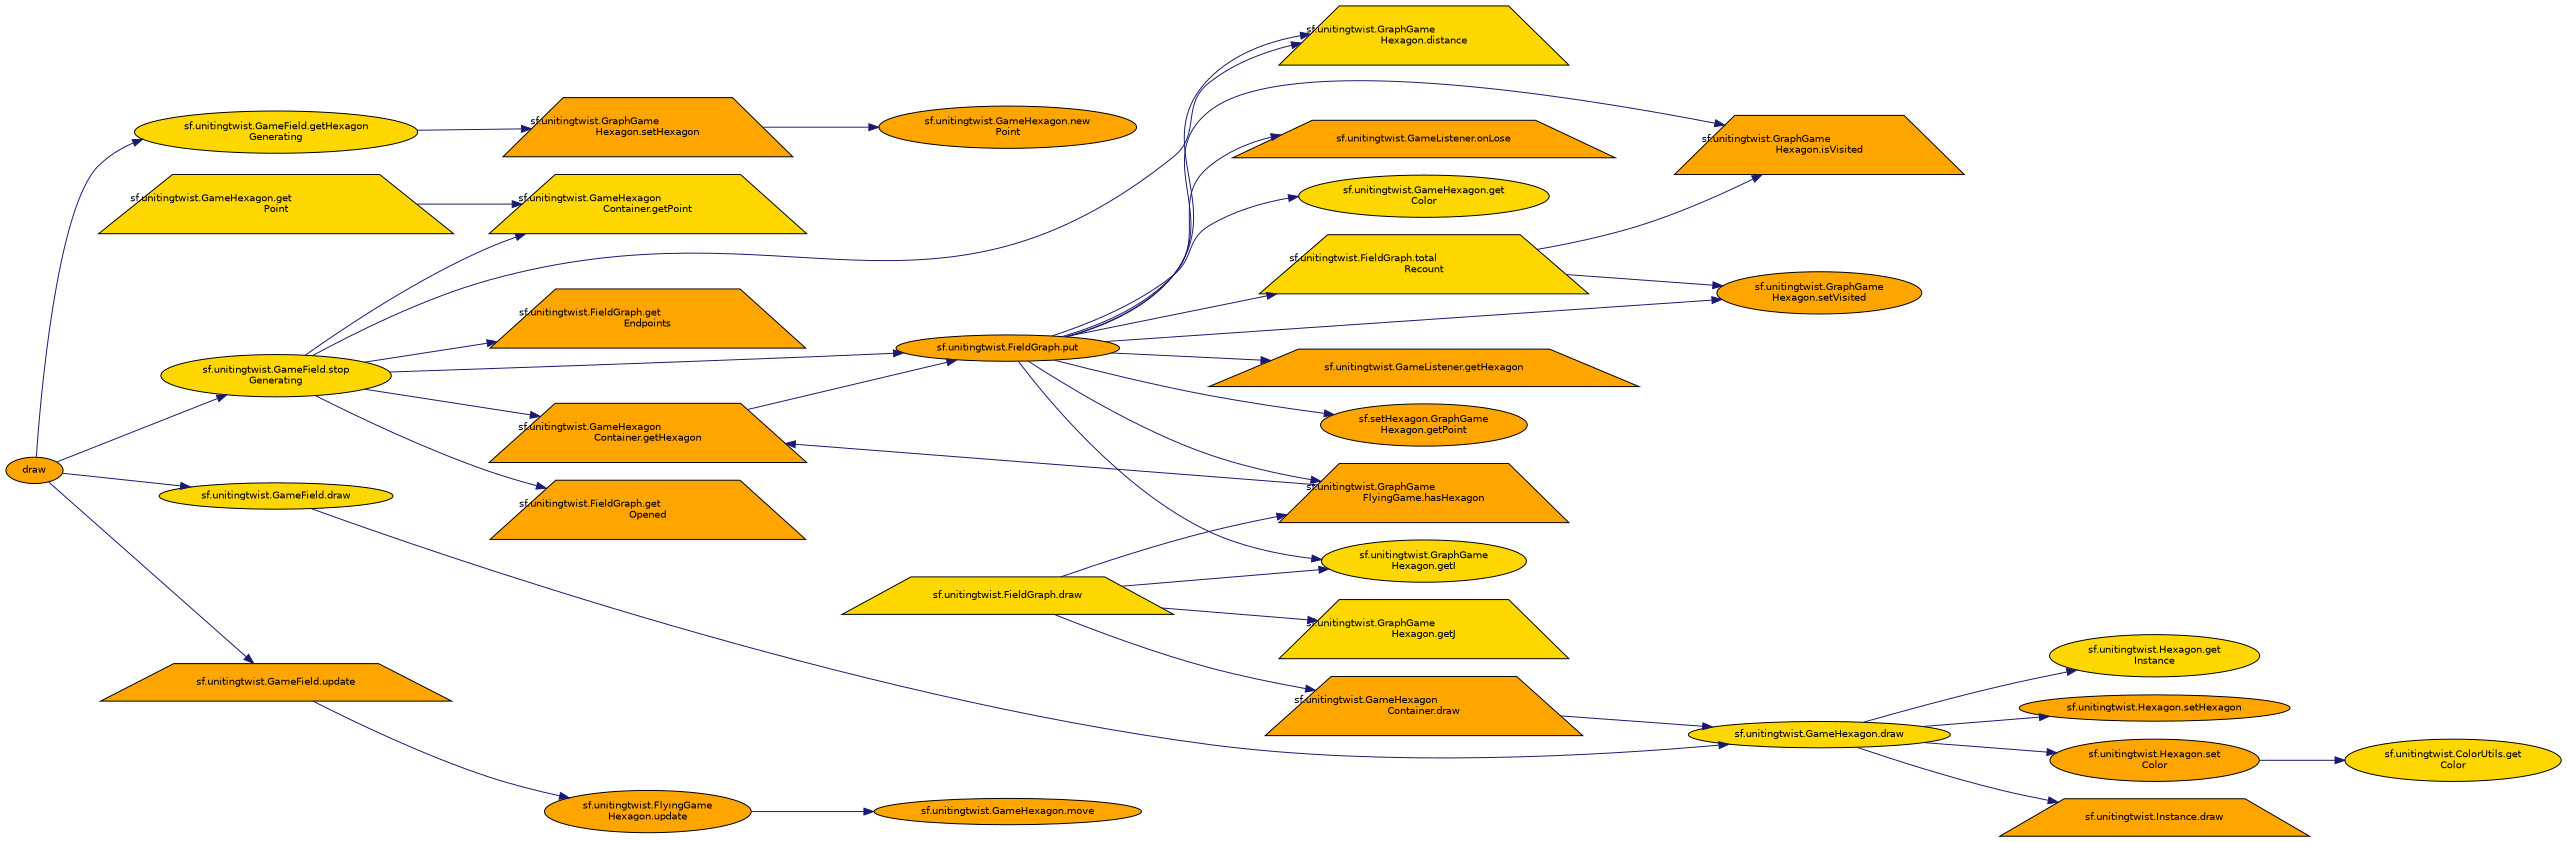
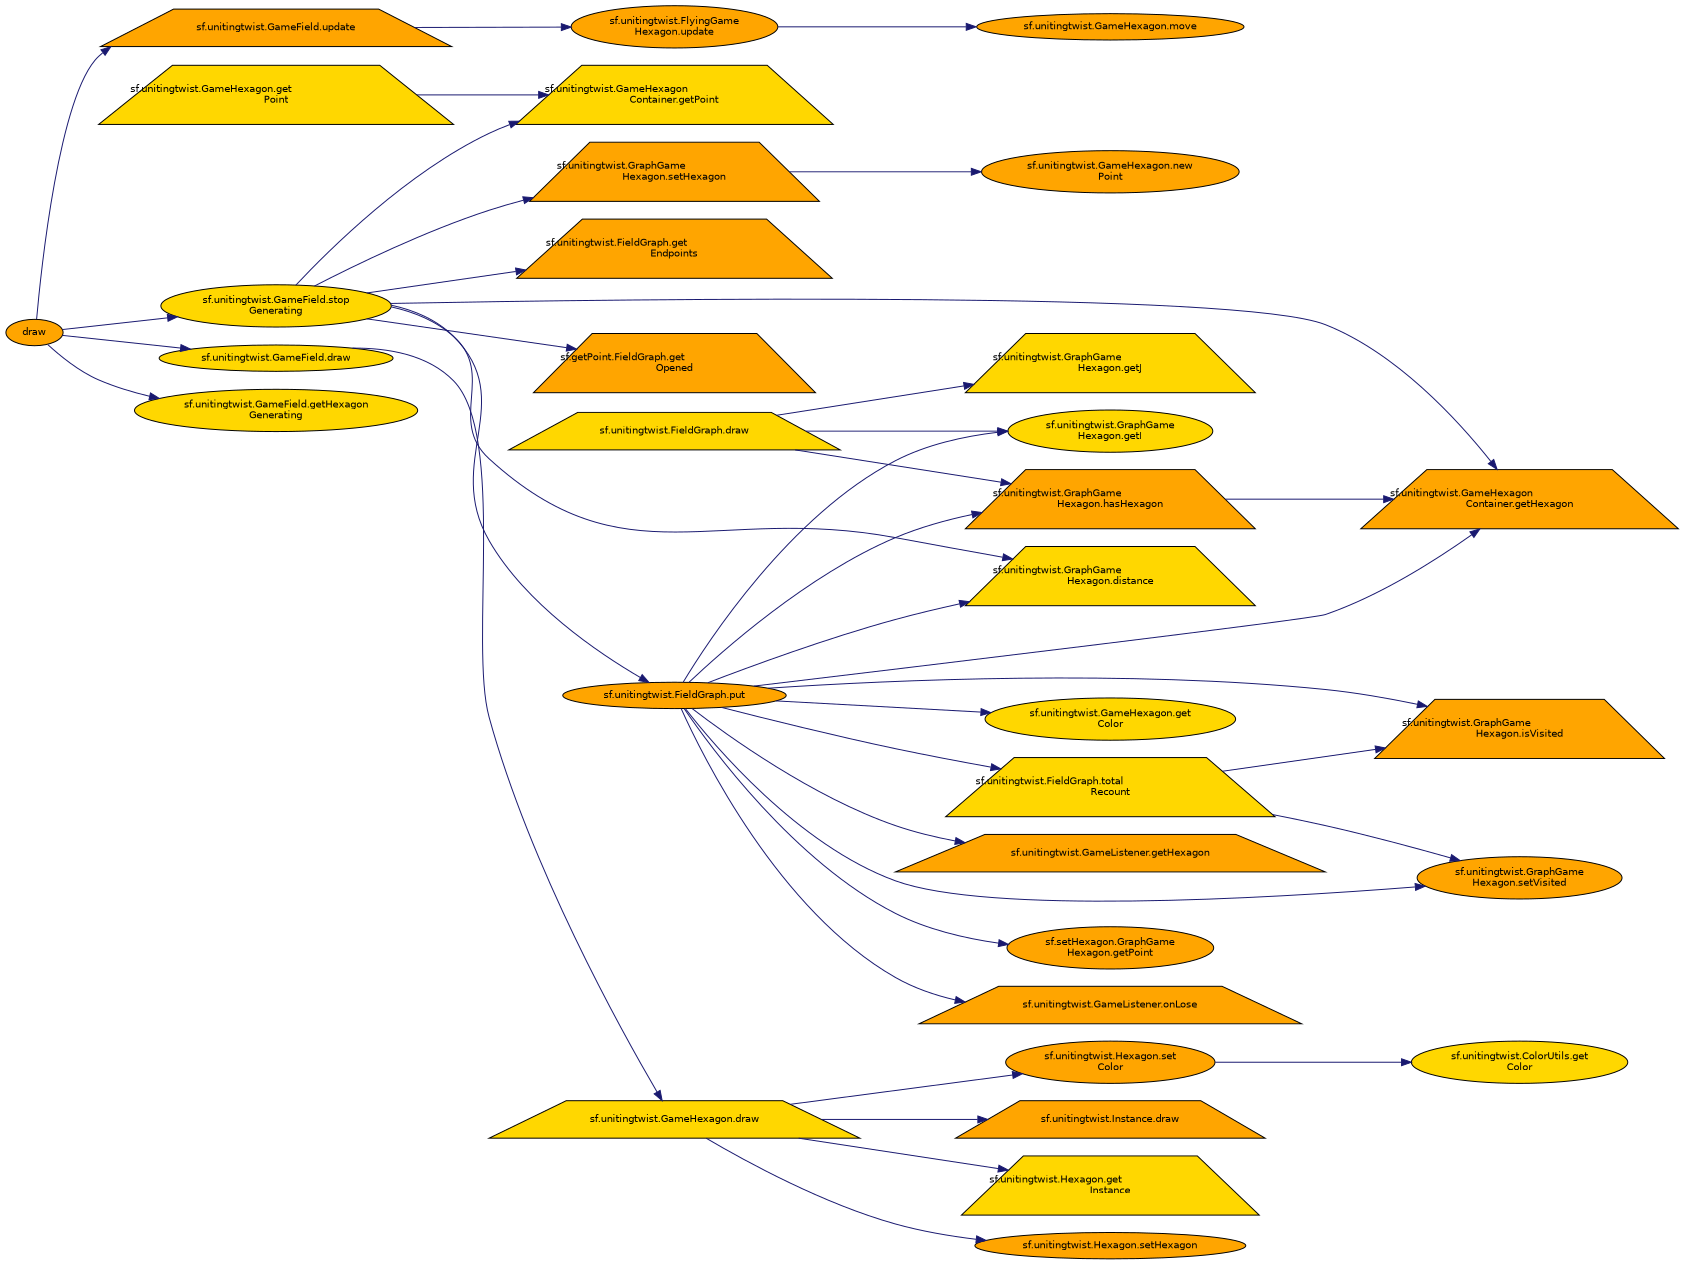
(469, 130) -> (417, 238)
(847, 386) -> (1123, 641)
(1424, 493) -> (1110, 499)
(648, 510) -> (674, 363)
(2155, 656) -> (1110, 1185)
(1424, 706) -> none
(1819, 735) -> (674, 1119)
